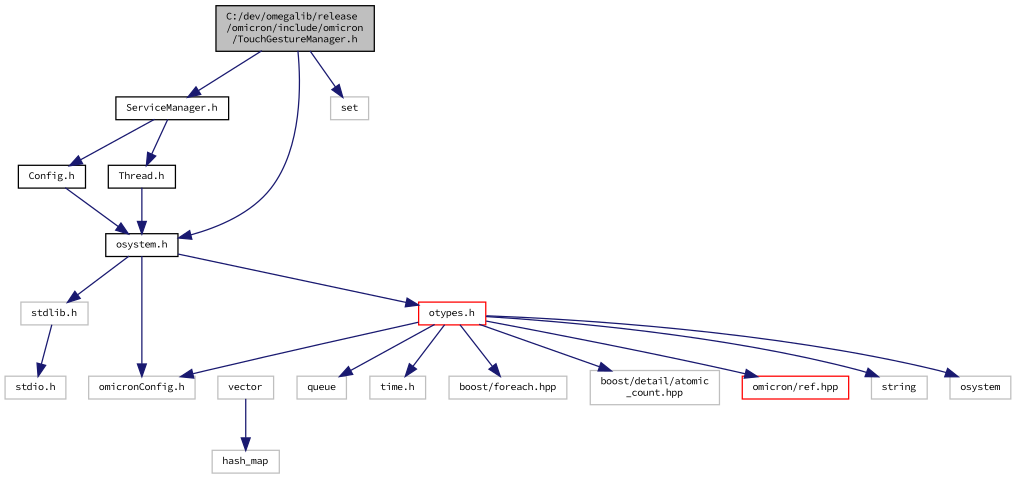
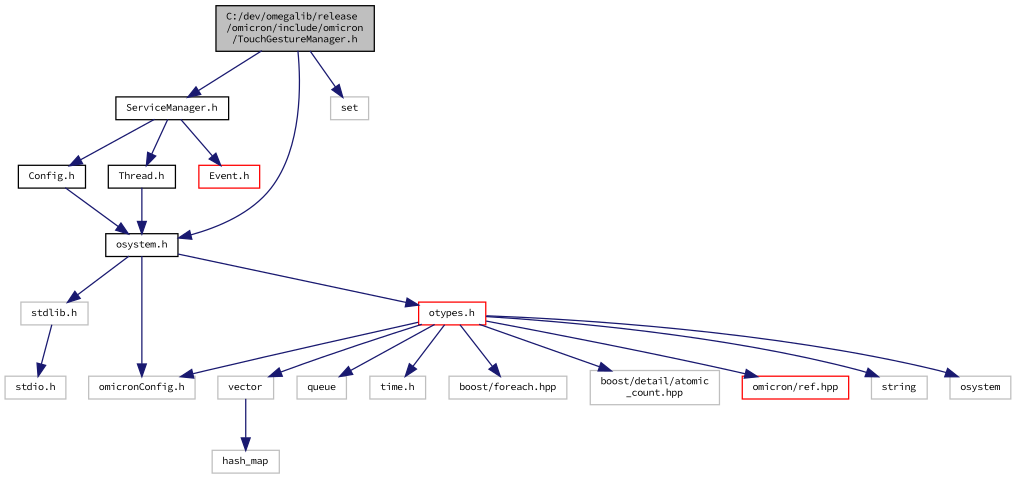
none -> (229, 177)
none -> (351, 347)
